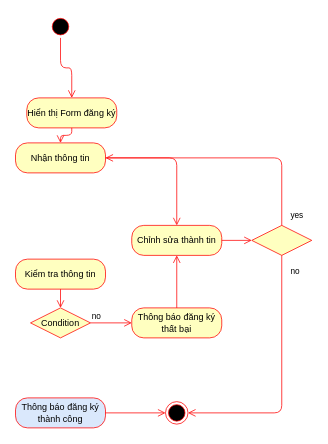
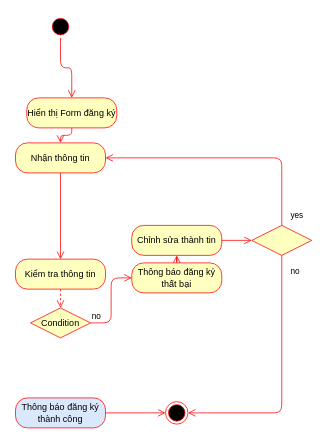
(177, 191) -> (60, 215)
(60, 297) -> (60, 297)
(177, 323) -> (177, 278)
